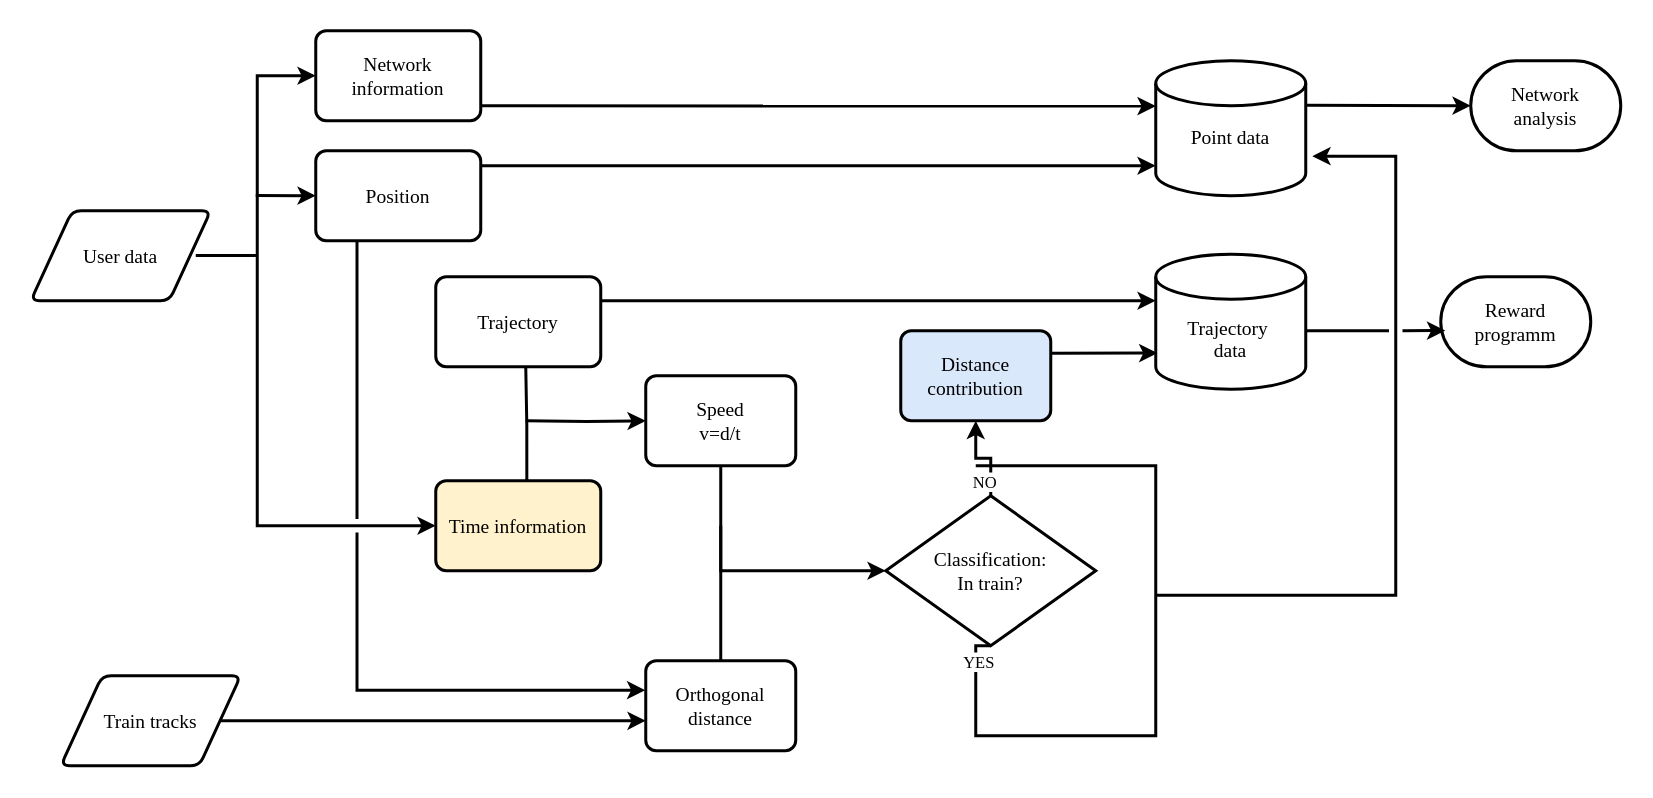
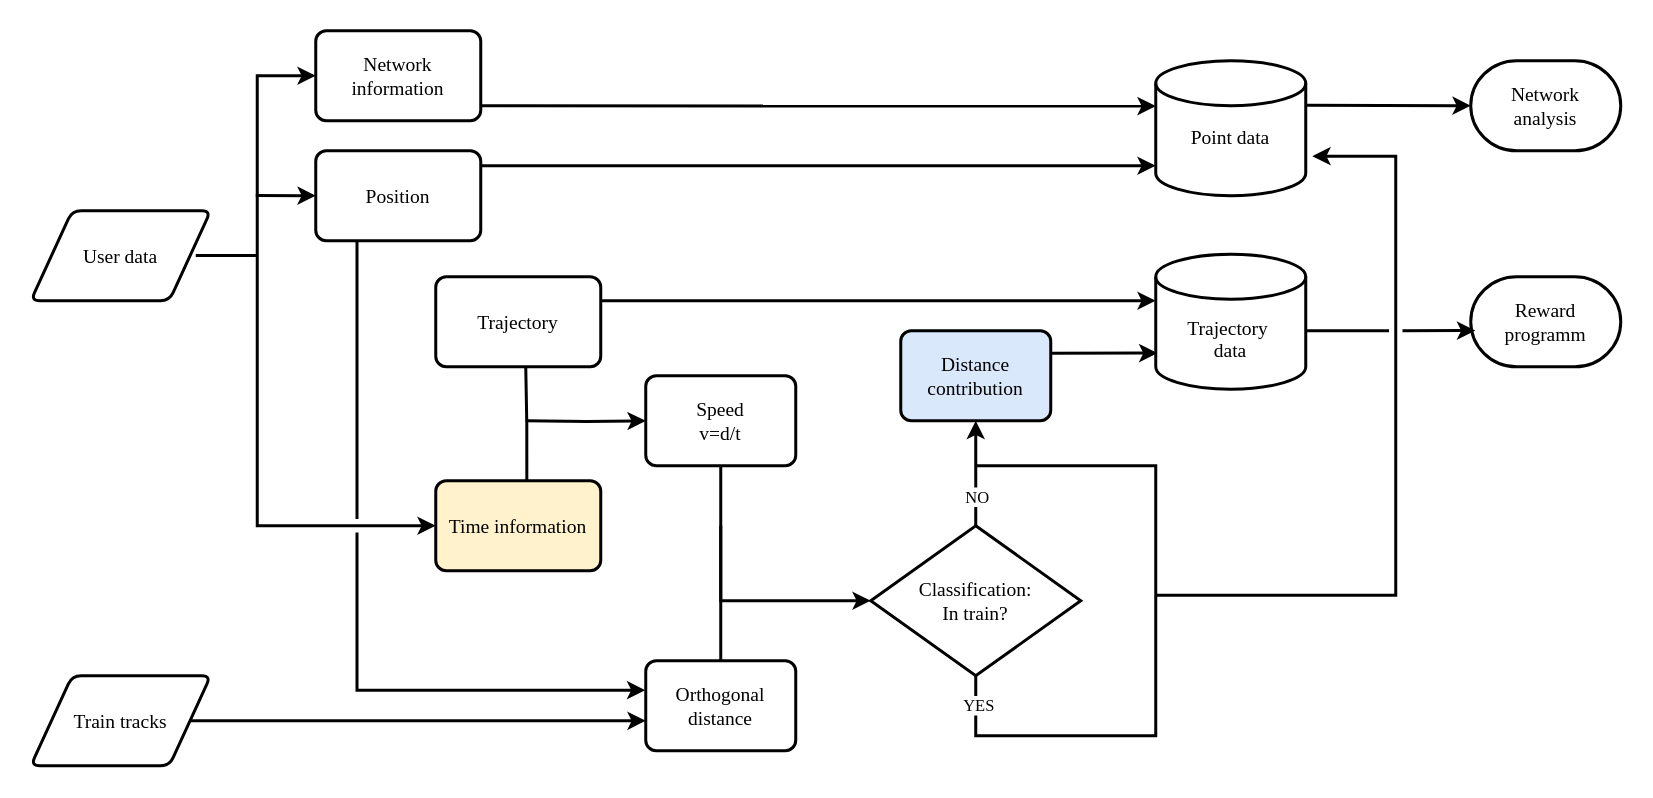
(1516, 322) -> (1546, 322)
(991, 571) -> (976, 601)
(151, 721) -> (121, 721)
